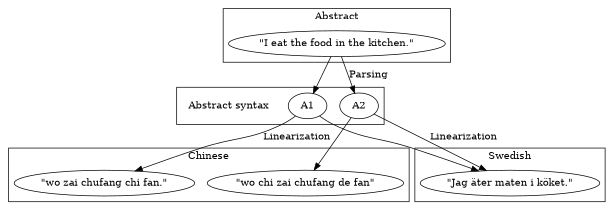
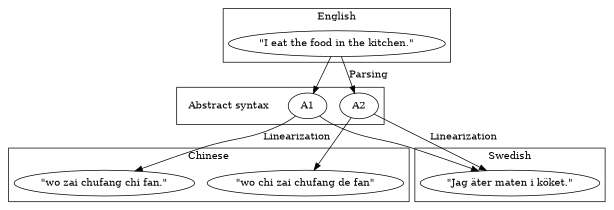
(337, 17) -> (337, 17)
